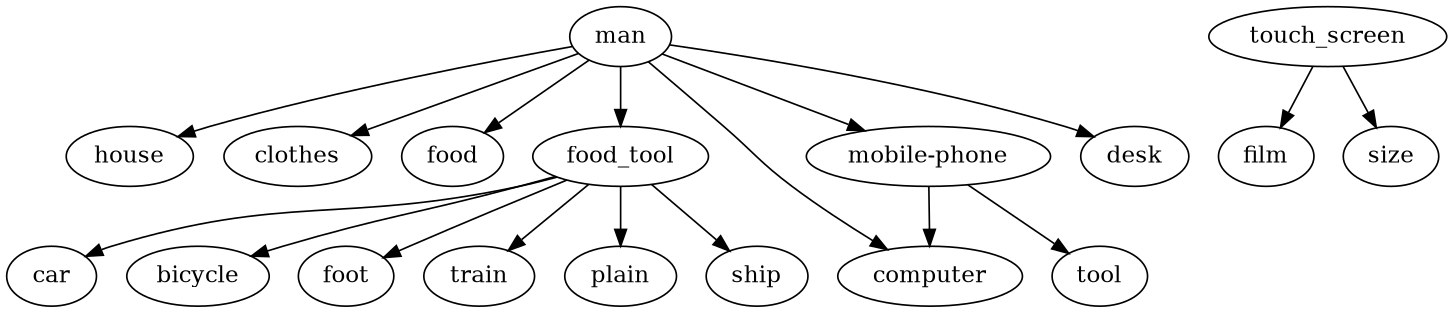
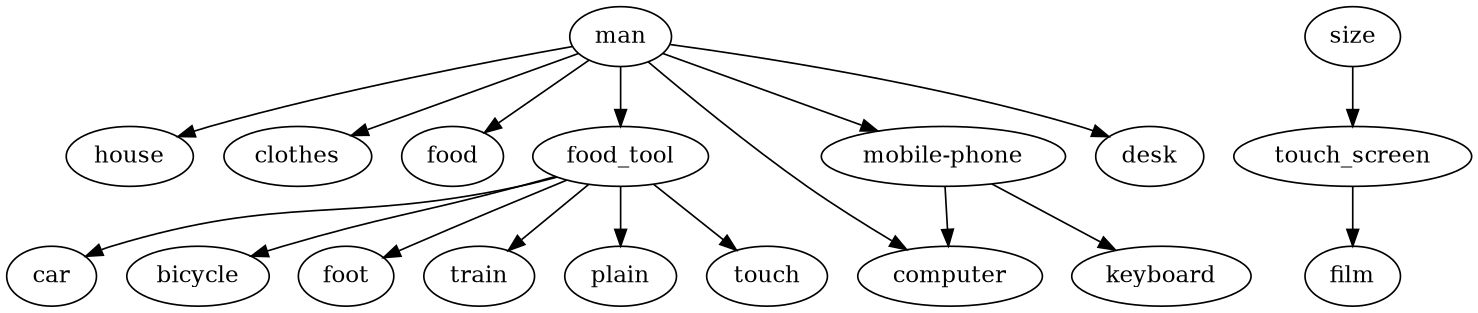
(1356, 90) -> (1353, 88)
(757, 276) -> (767, 276)
(1100, 276) -> (1161, 276)
